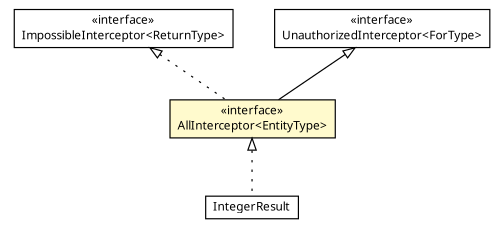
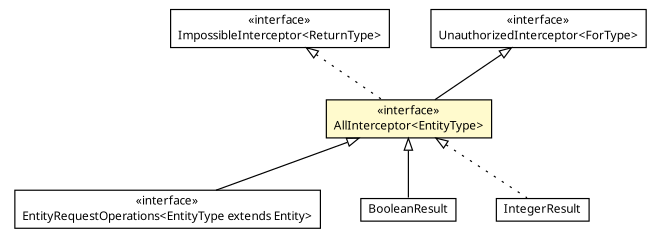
none -> (167, 209)
none -> (408, 209)
